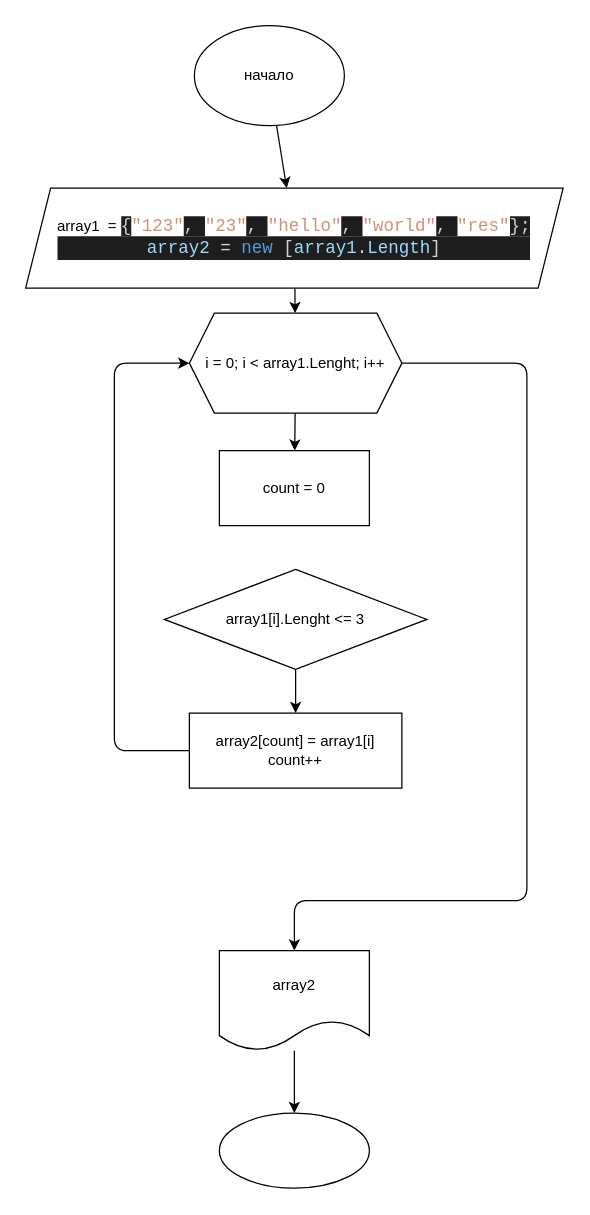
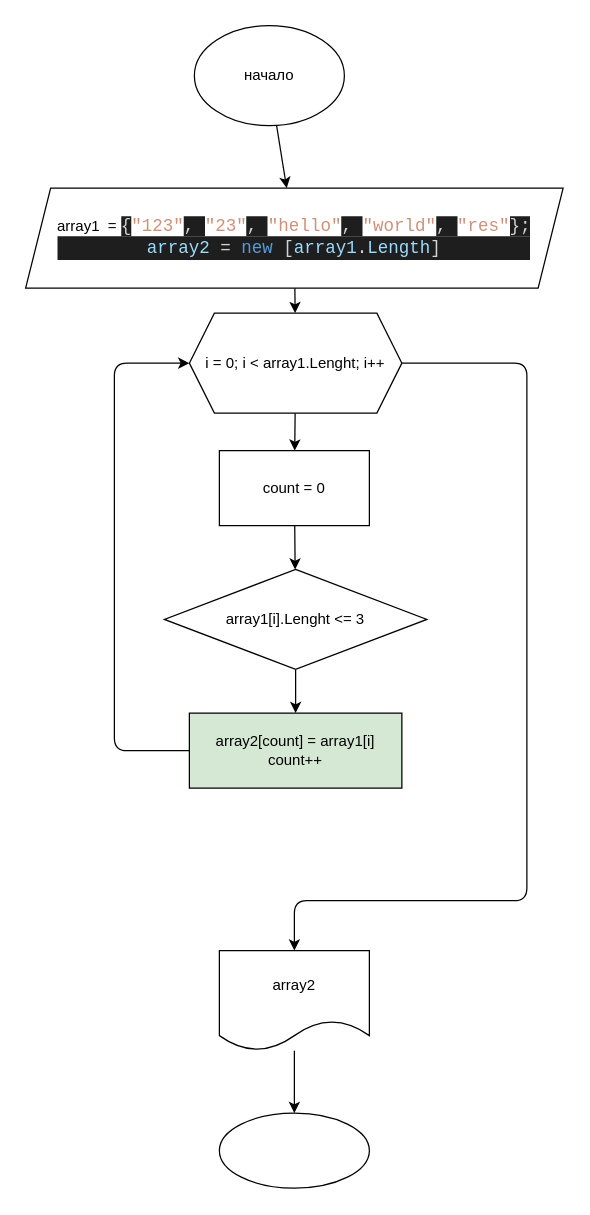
none -> (295, 543)
(296, 751) -> (296, 751)
